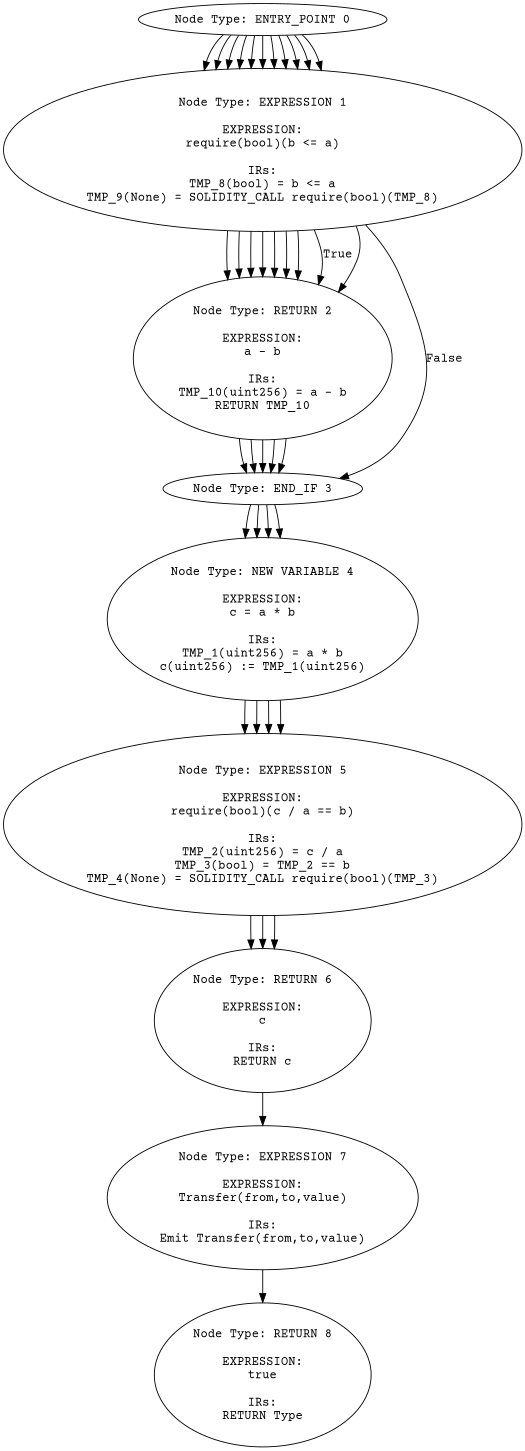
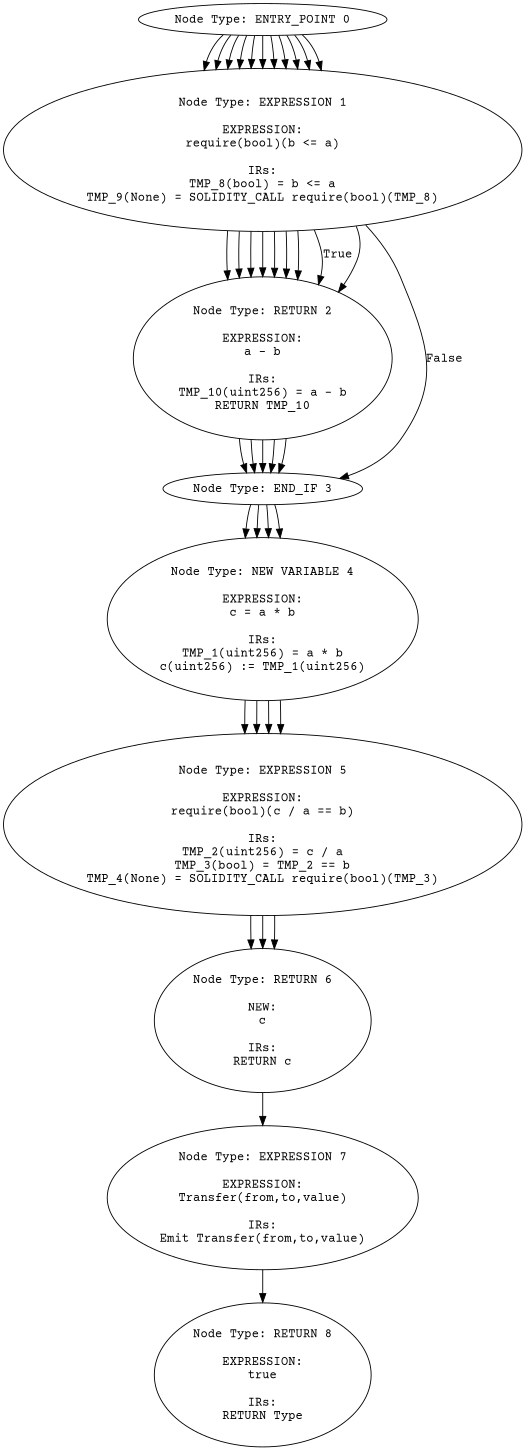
(263, 1021) -> (263, 1021)
